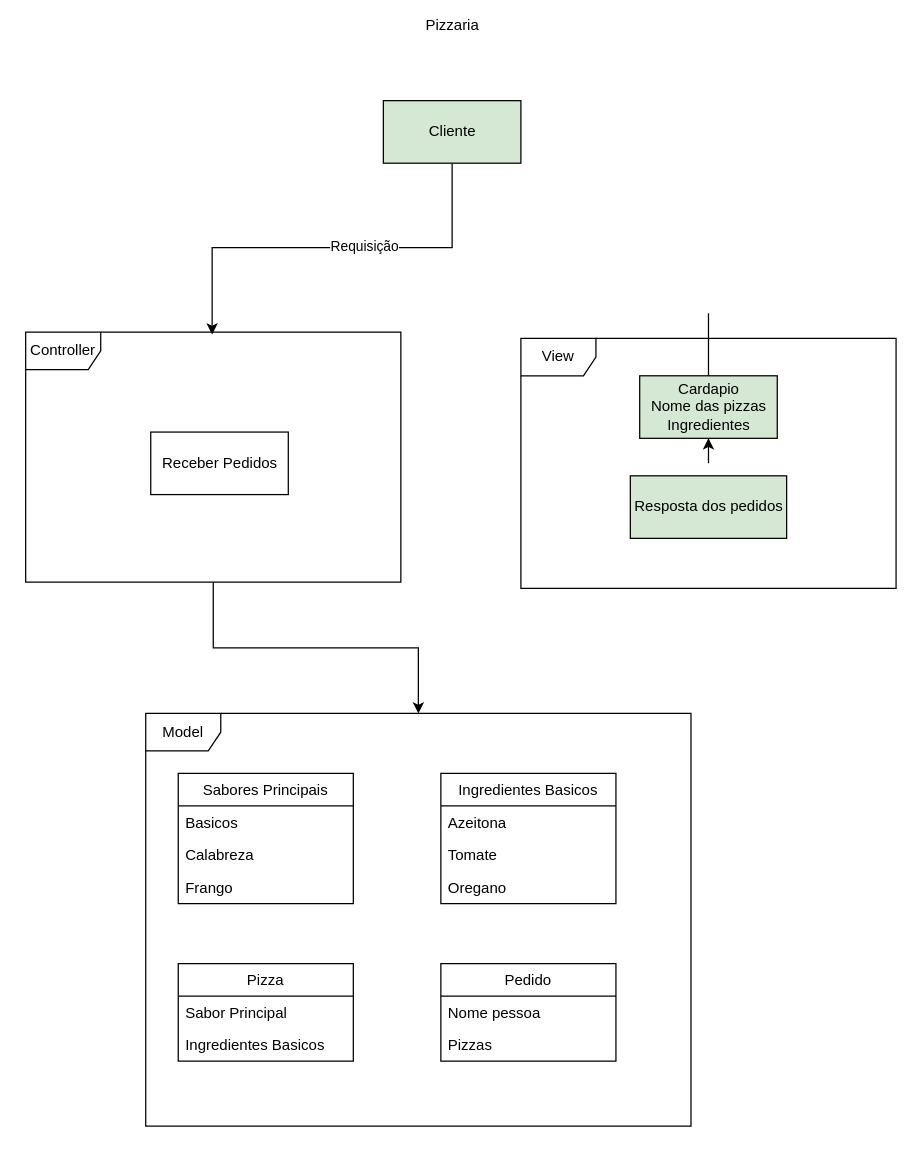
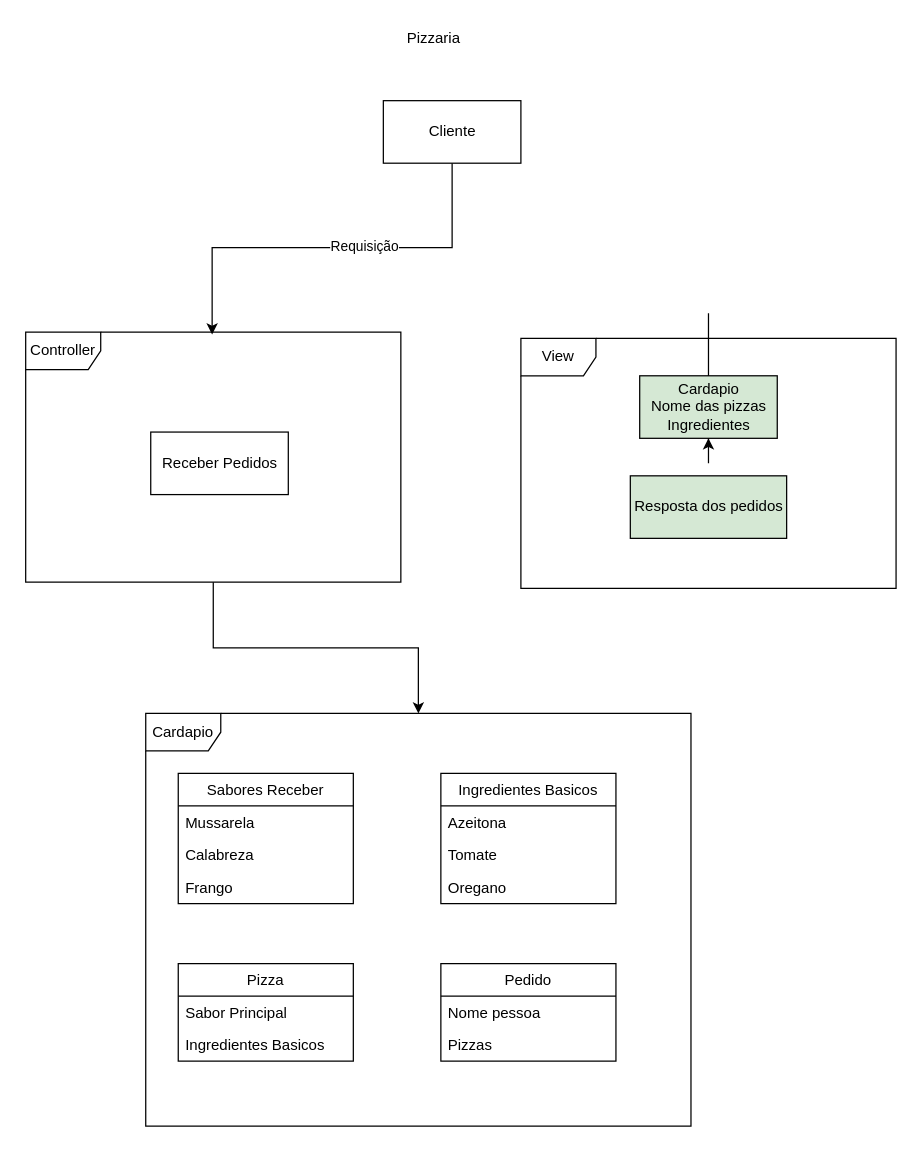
(452, 26) -> (433, 38)
(452, 132) -> (452, 132)
(183, 732) -> (183, 732)
(265, 790) -> (265, 790)
(212, 823) -> (221, 823)
